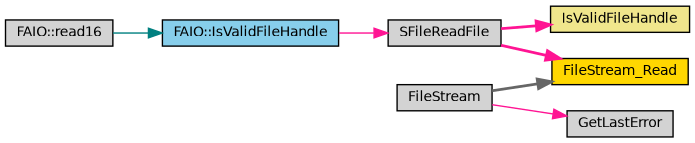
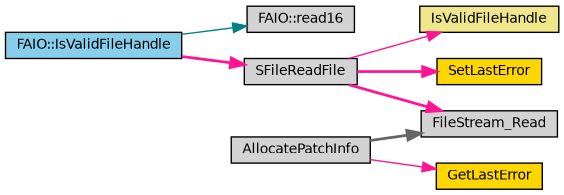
(519, 27) -> (388, 47)
(131, 33) -> (208, 31)
(357, 33) -> (206, 60)
none -> (489, 72)
(620, 72) -> (489, 124)
(445, 98) -> (301, 150)
(620, 124) -> (489, 176)
